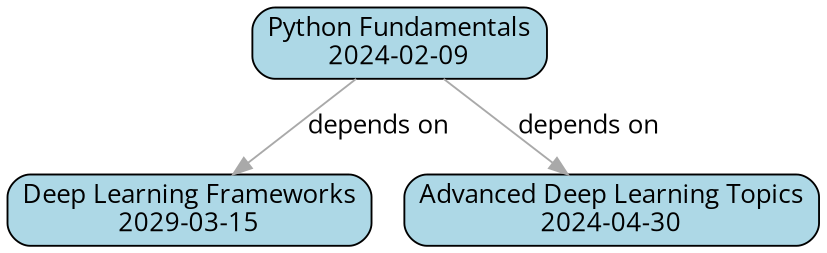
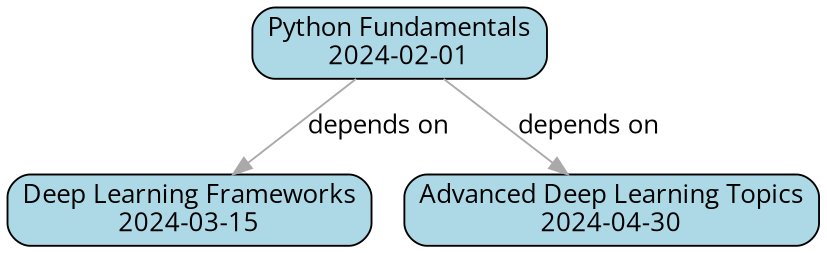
(400, 43) -> (400, 43)
(190, 210) -> (190, 210)
